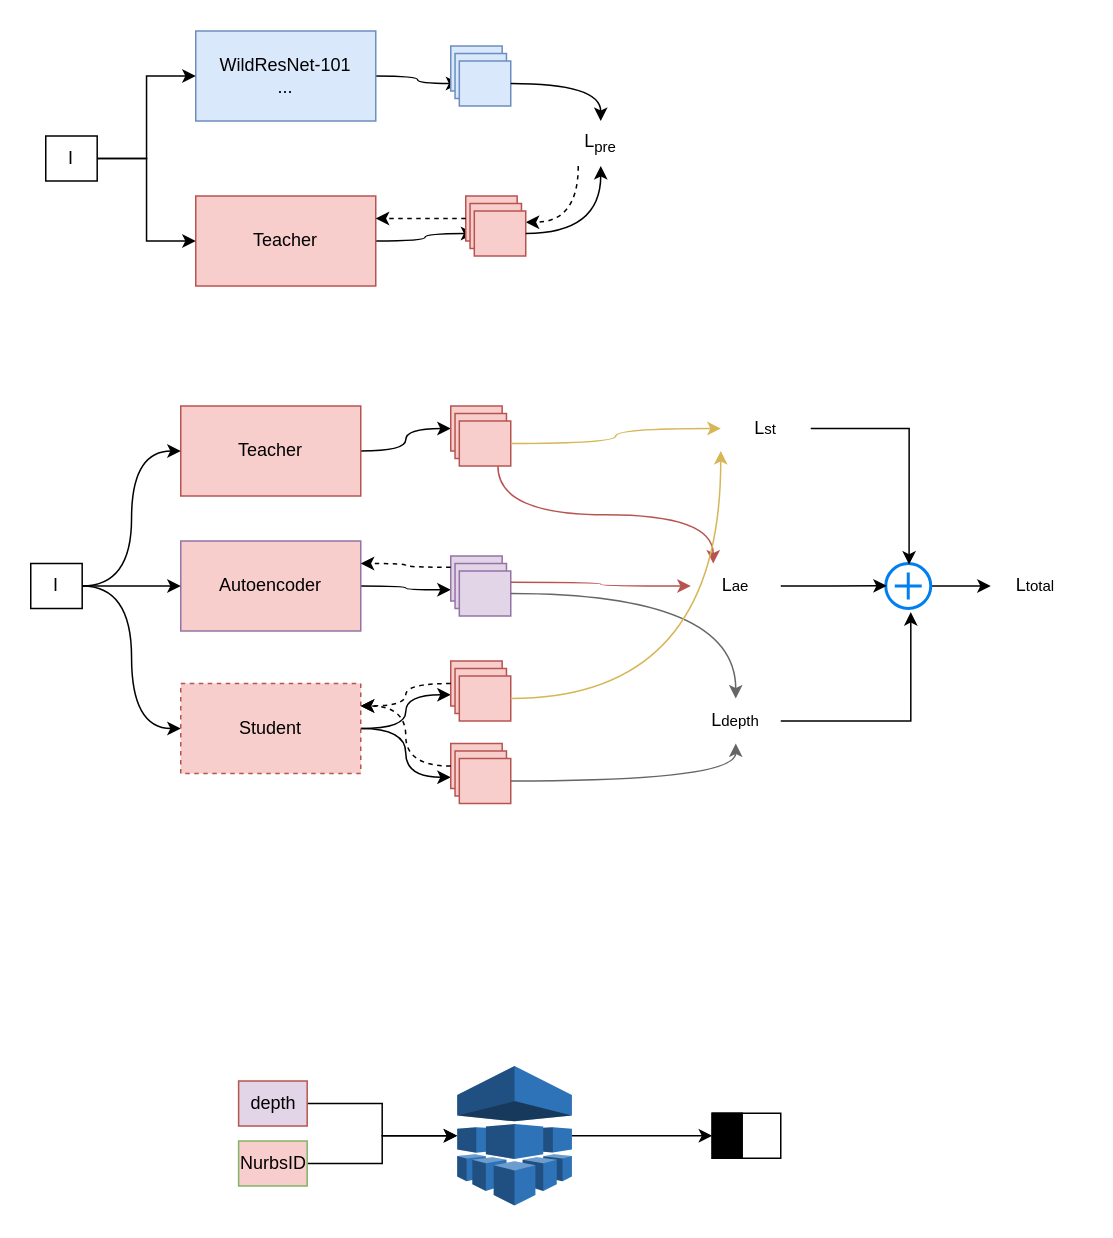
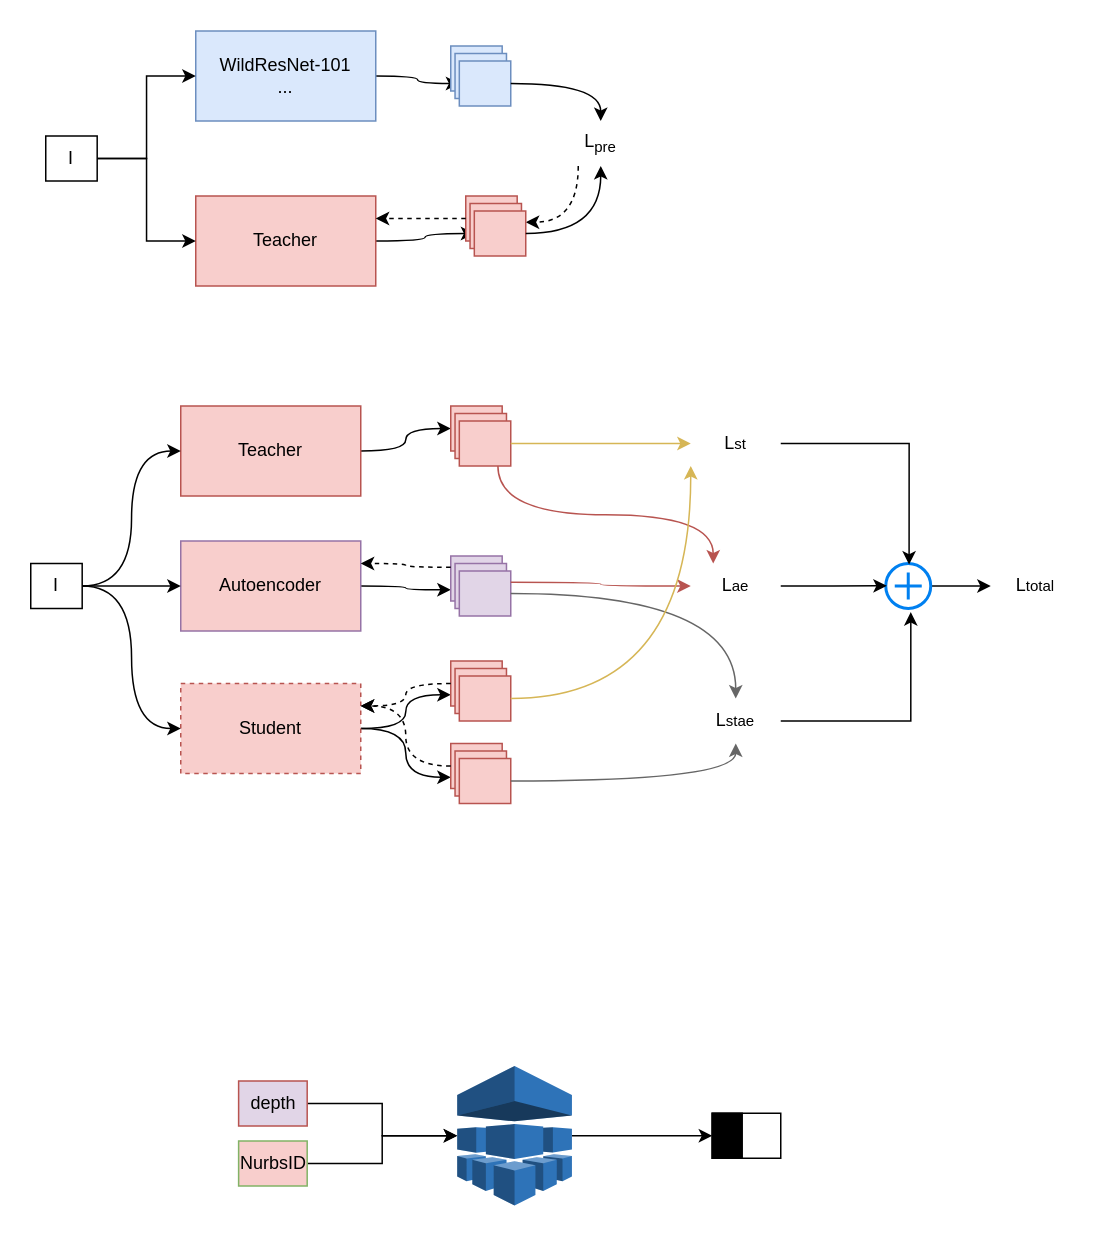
(766, 428) -> (736, 443)
(736, 721) -> (736, 721)
